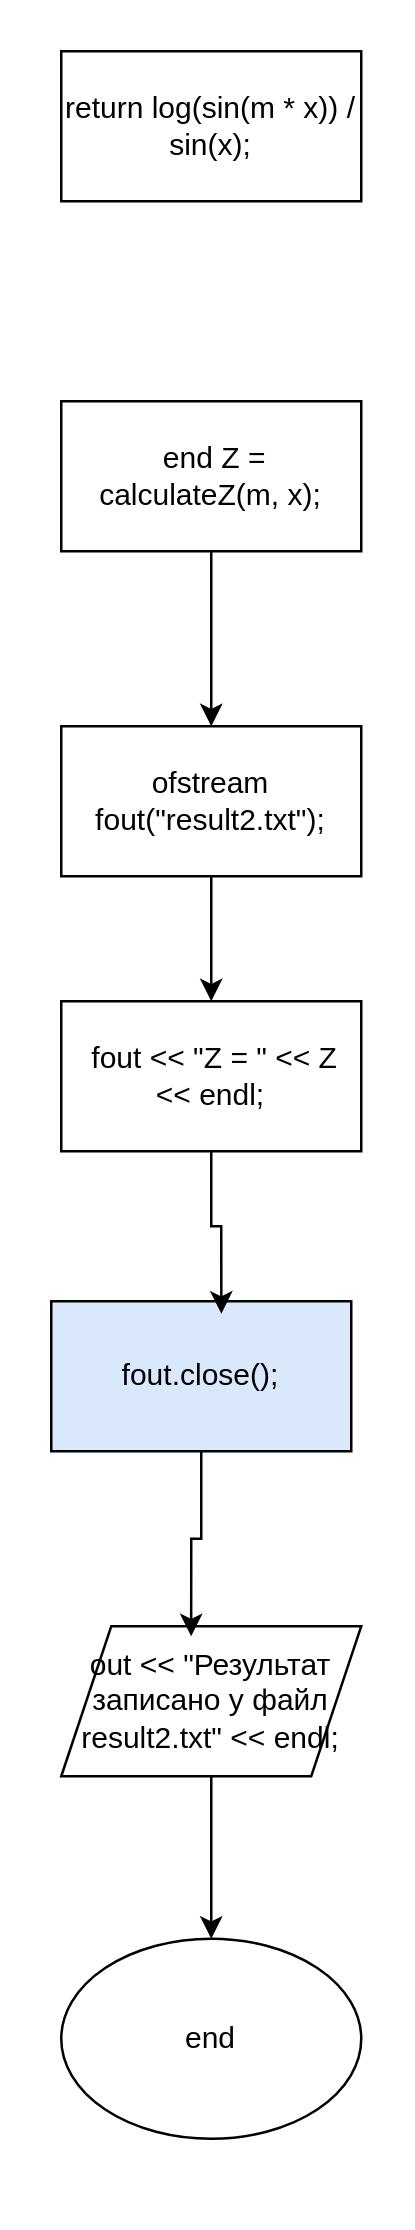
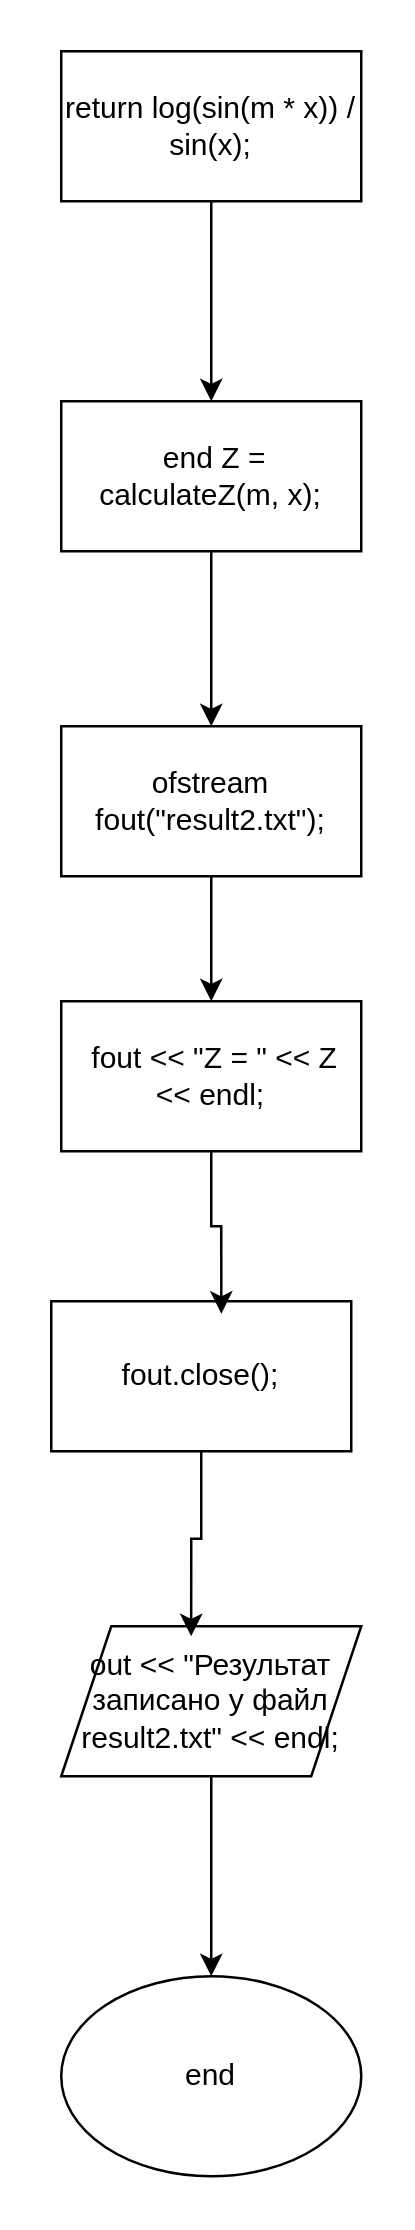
none -> (211, 293)
(201, 1376) -> (201, 1376)
(211, 2039) -> (211, 2076)
